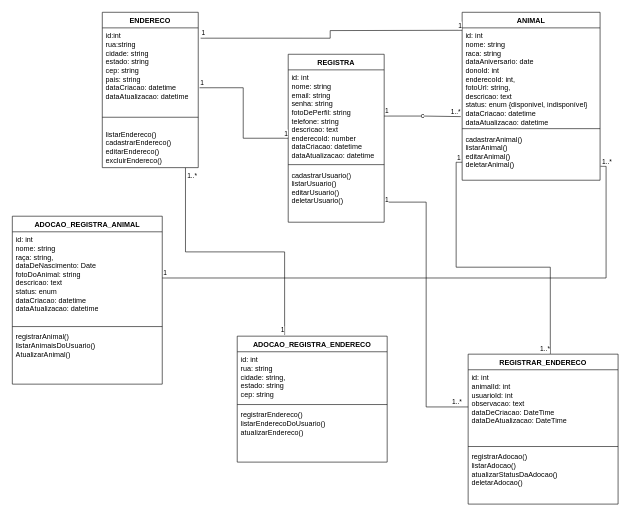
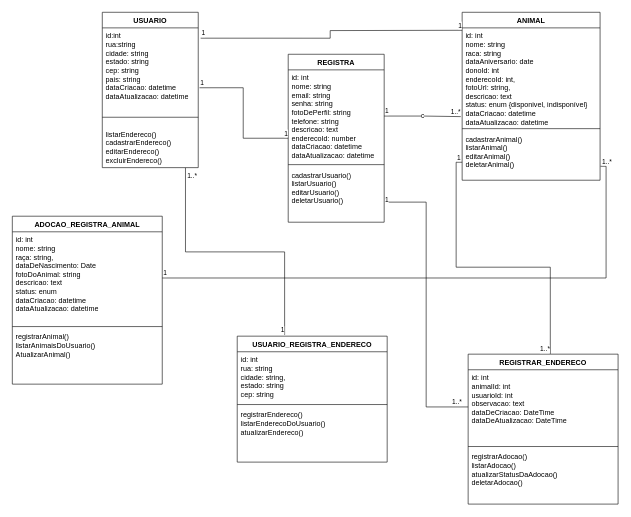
(150, 21) -> (150, 21)
(312, 345) -> (312, 345)
